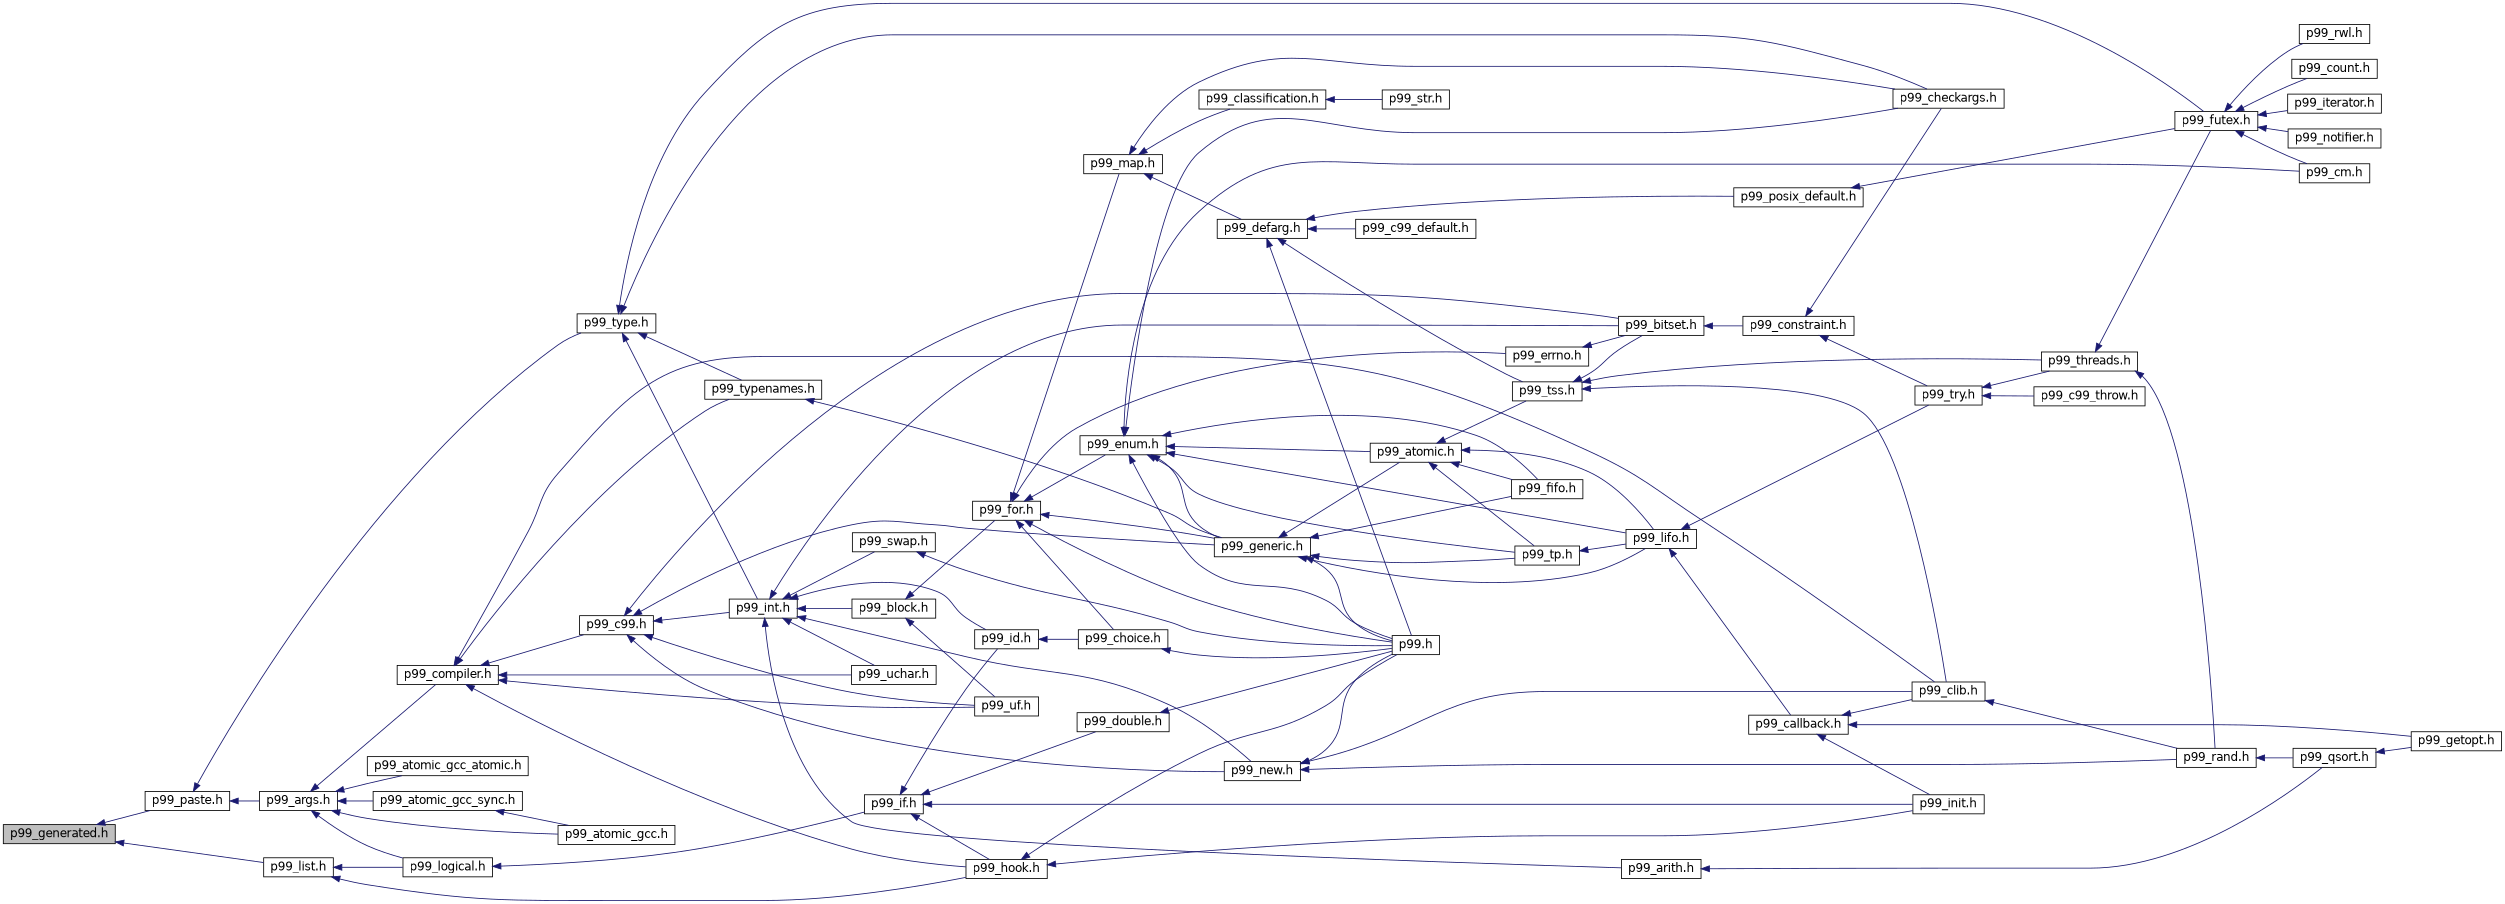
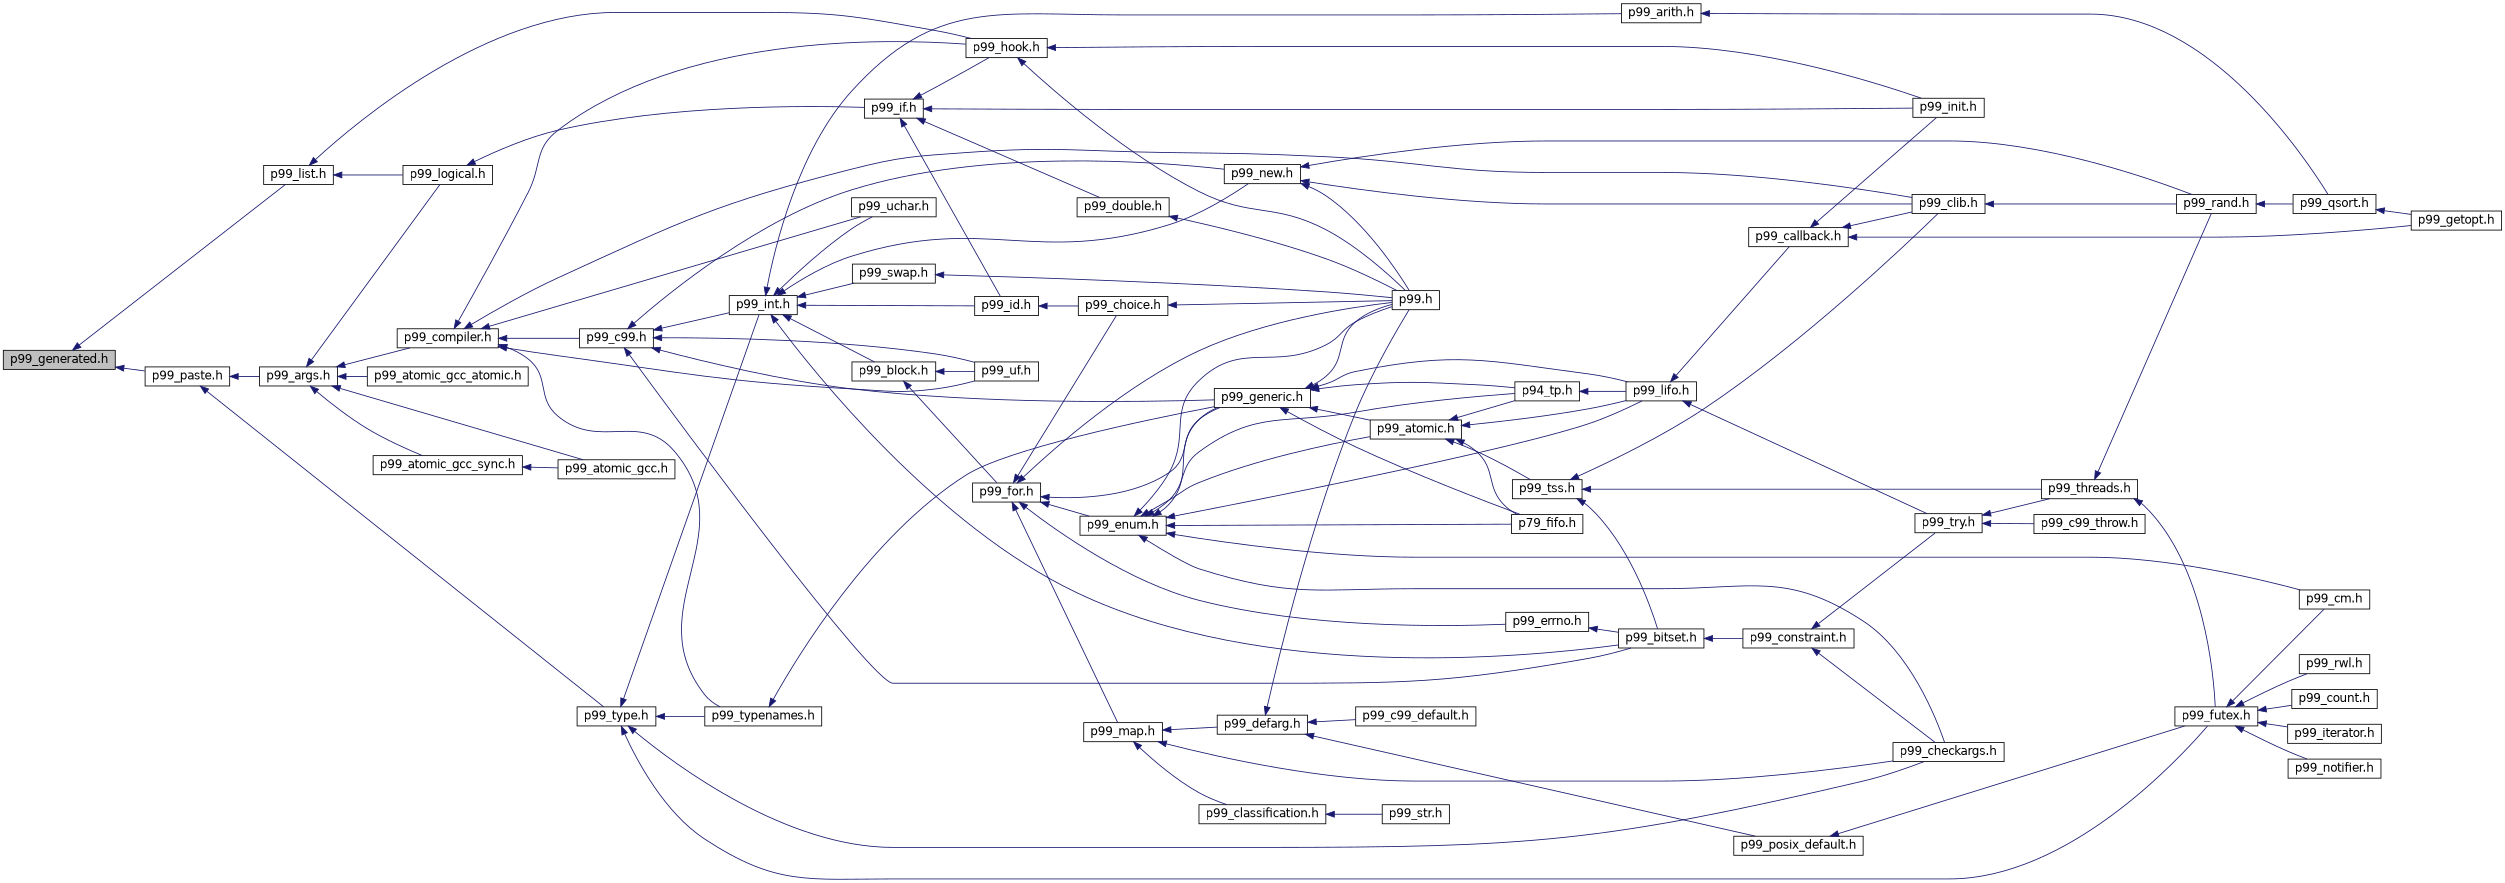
(1402, 316) -> none
(1547, 489) -> (1547, 524)
(1547, 556) -> (1547, 391)
